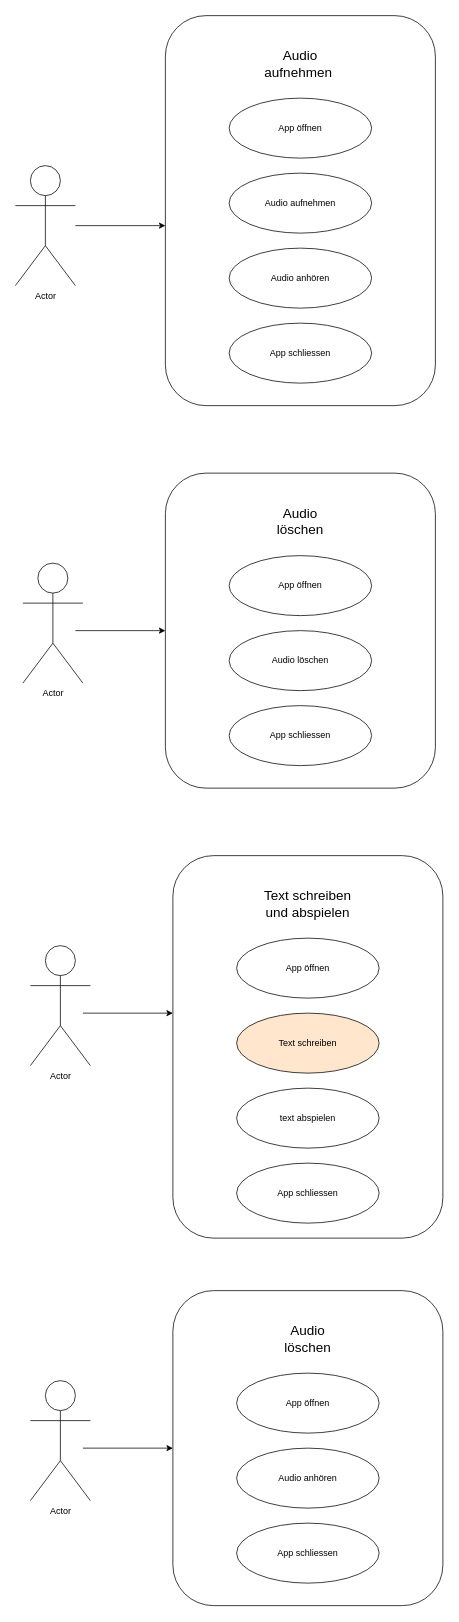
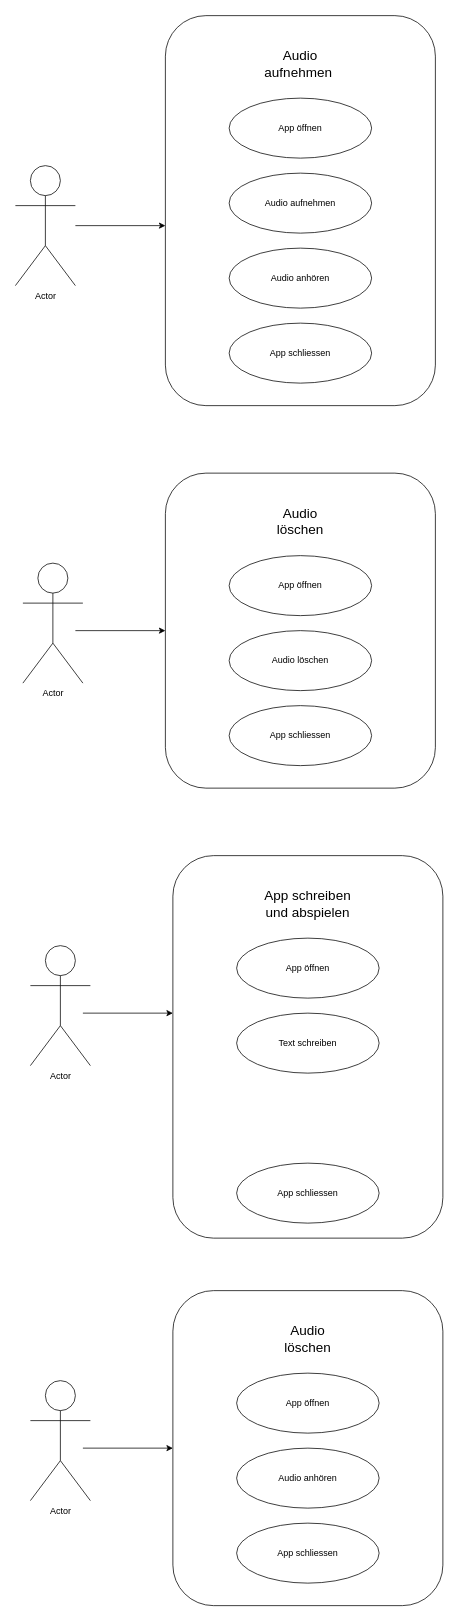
(308, 904) -> (308, 904)
(308, 1043) -> (308, 1043)
(308, 1118) -> none
